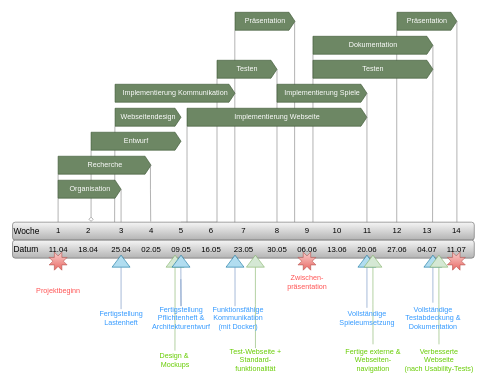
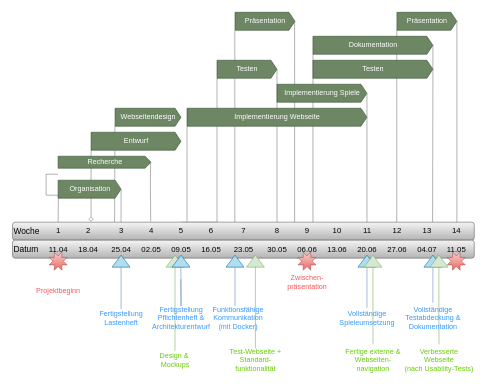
(175, 93) -> none
(104, 165) -> (104, 162)
(457, 240) -> (457, 240)
